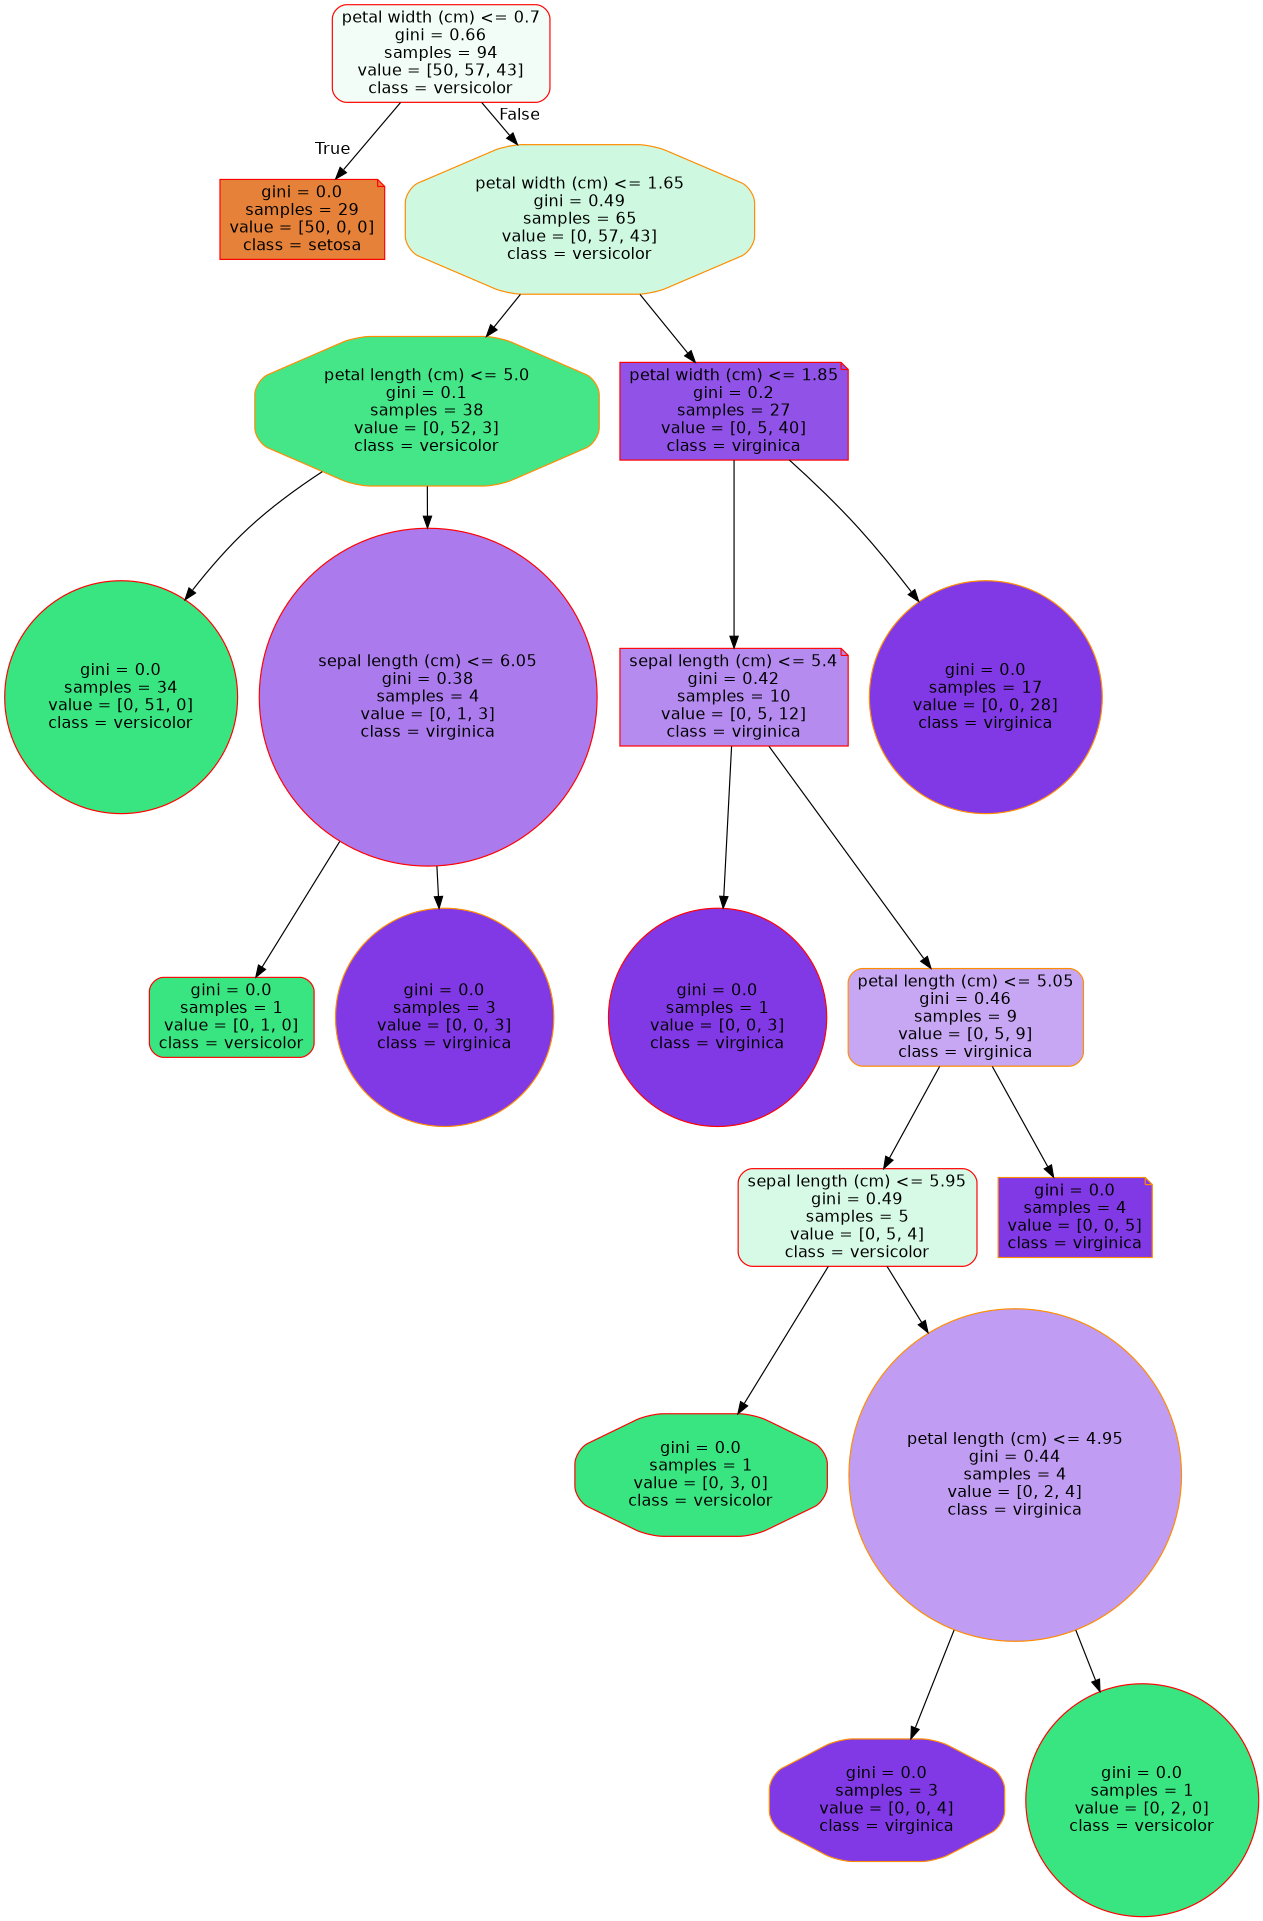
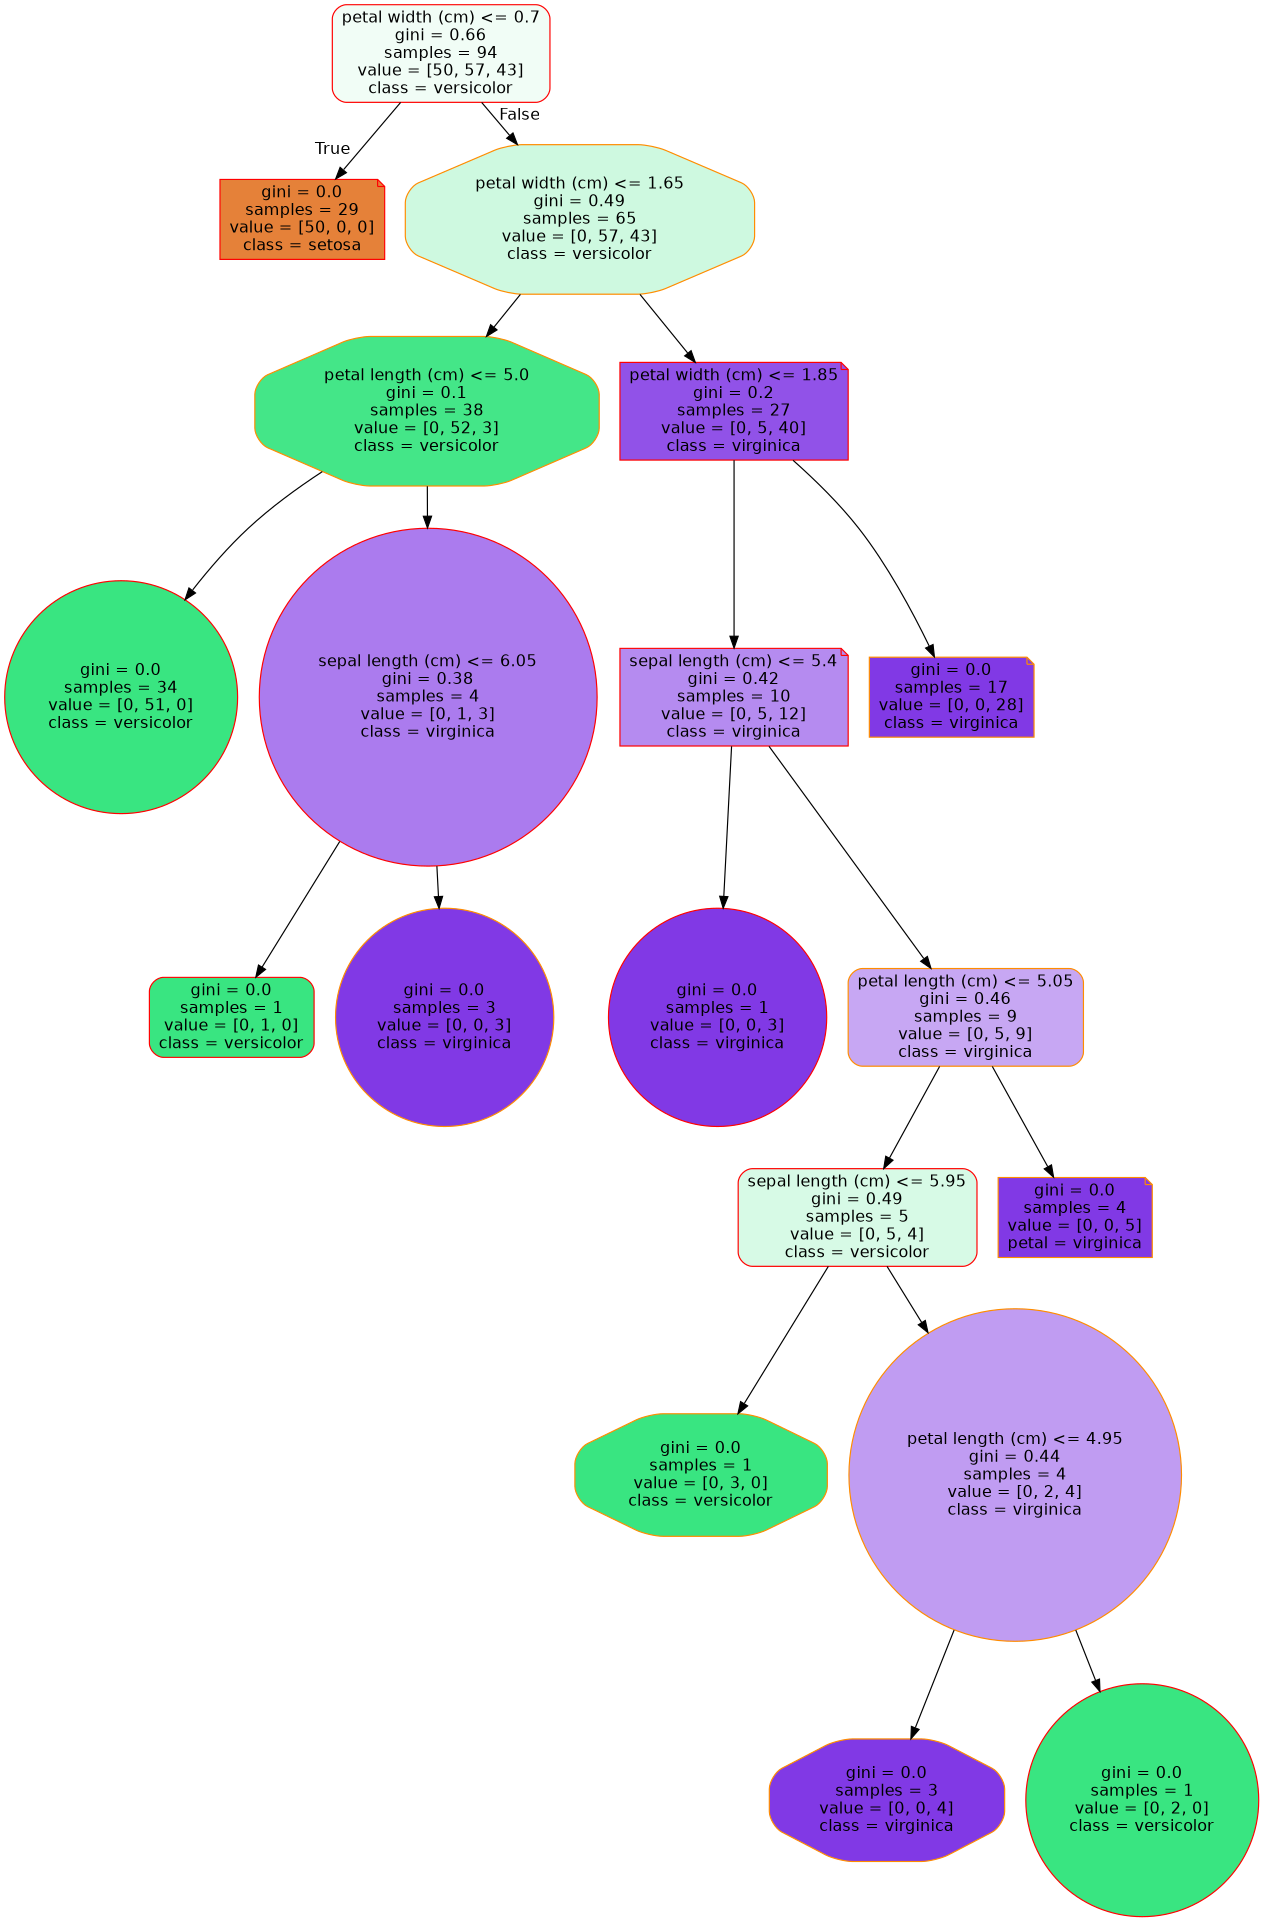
(986, 697) -> (952, 697)
(1075, 1218) -> (1075, 1218)
(701, 1475) -> (701, 1475)
